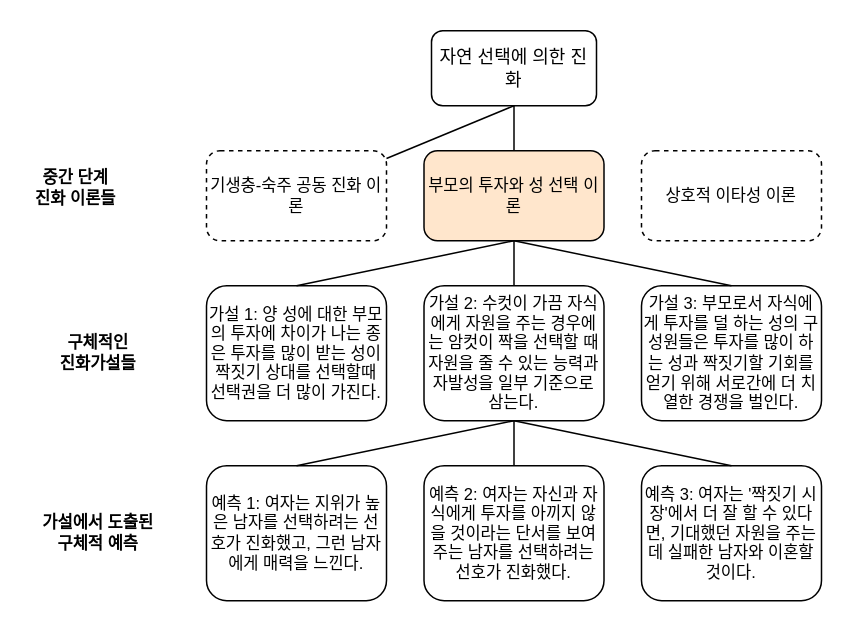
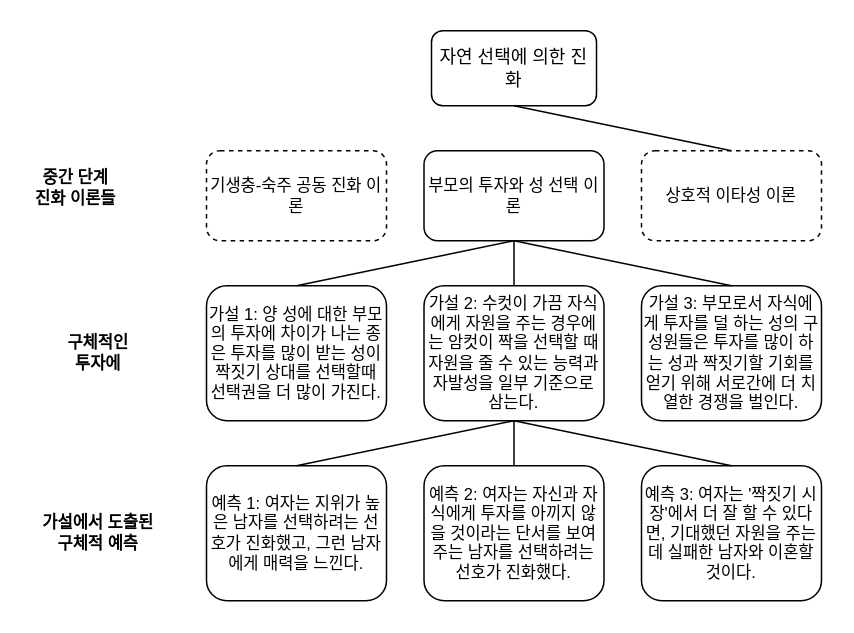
(514, 129) -> none
(449, 133) -> (623, 128)
(514, 196) -> (514, 196)
(98, 353) -> (98, 353)
